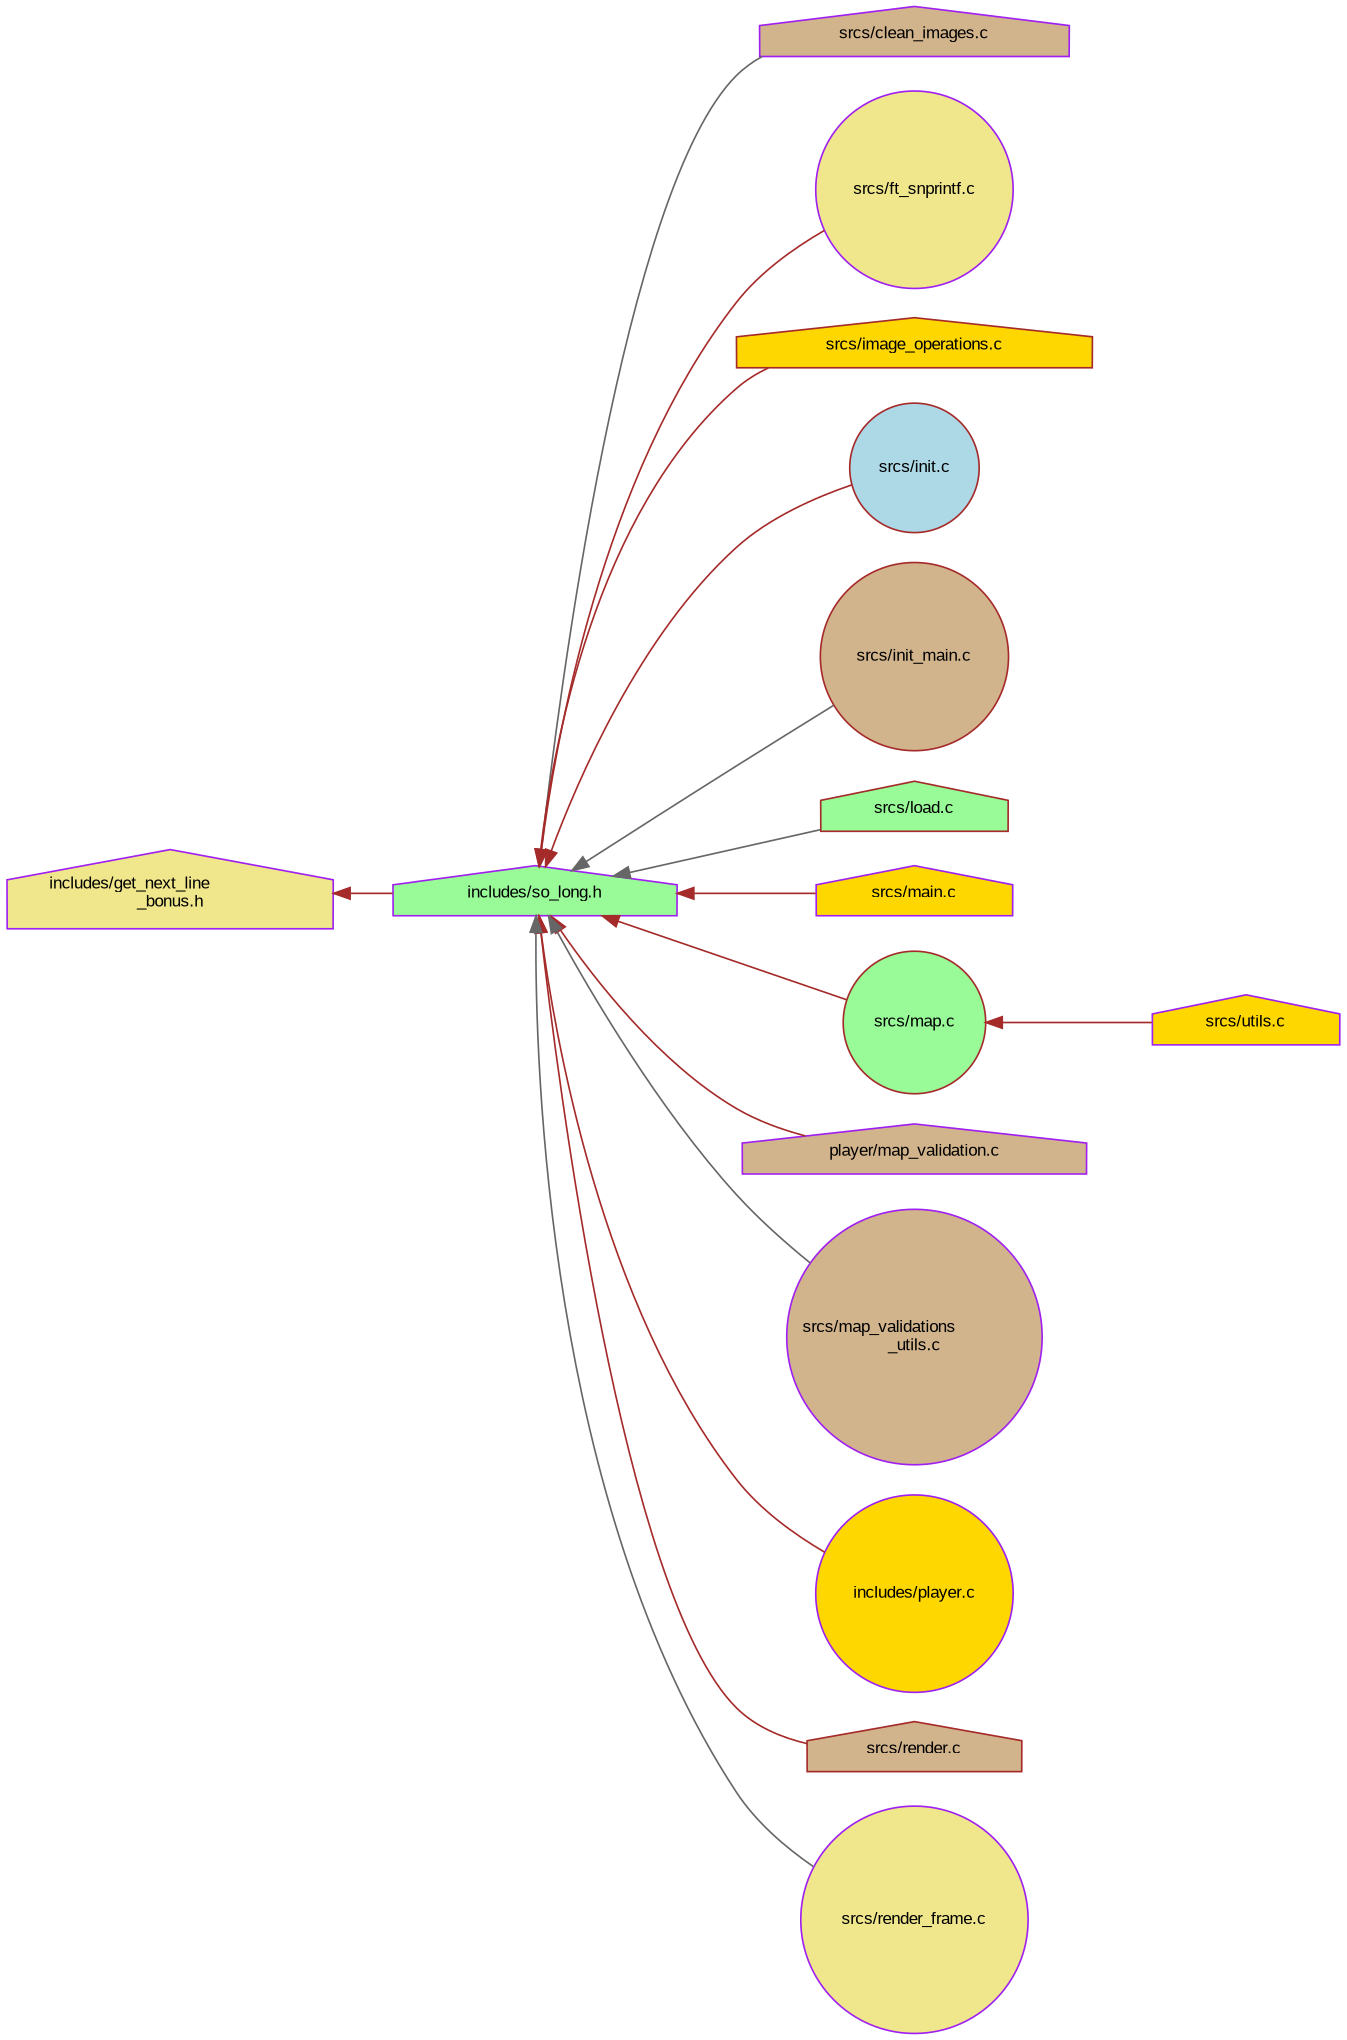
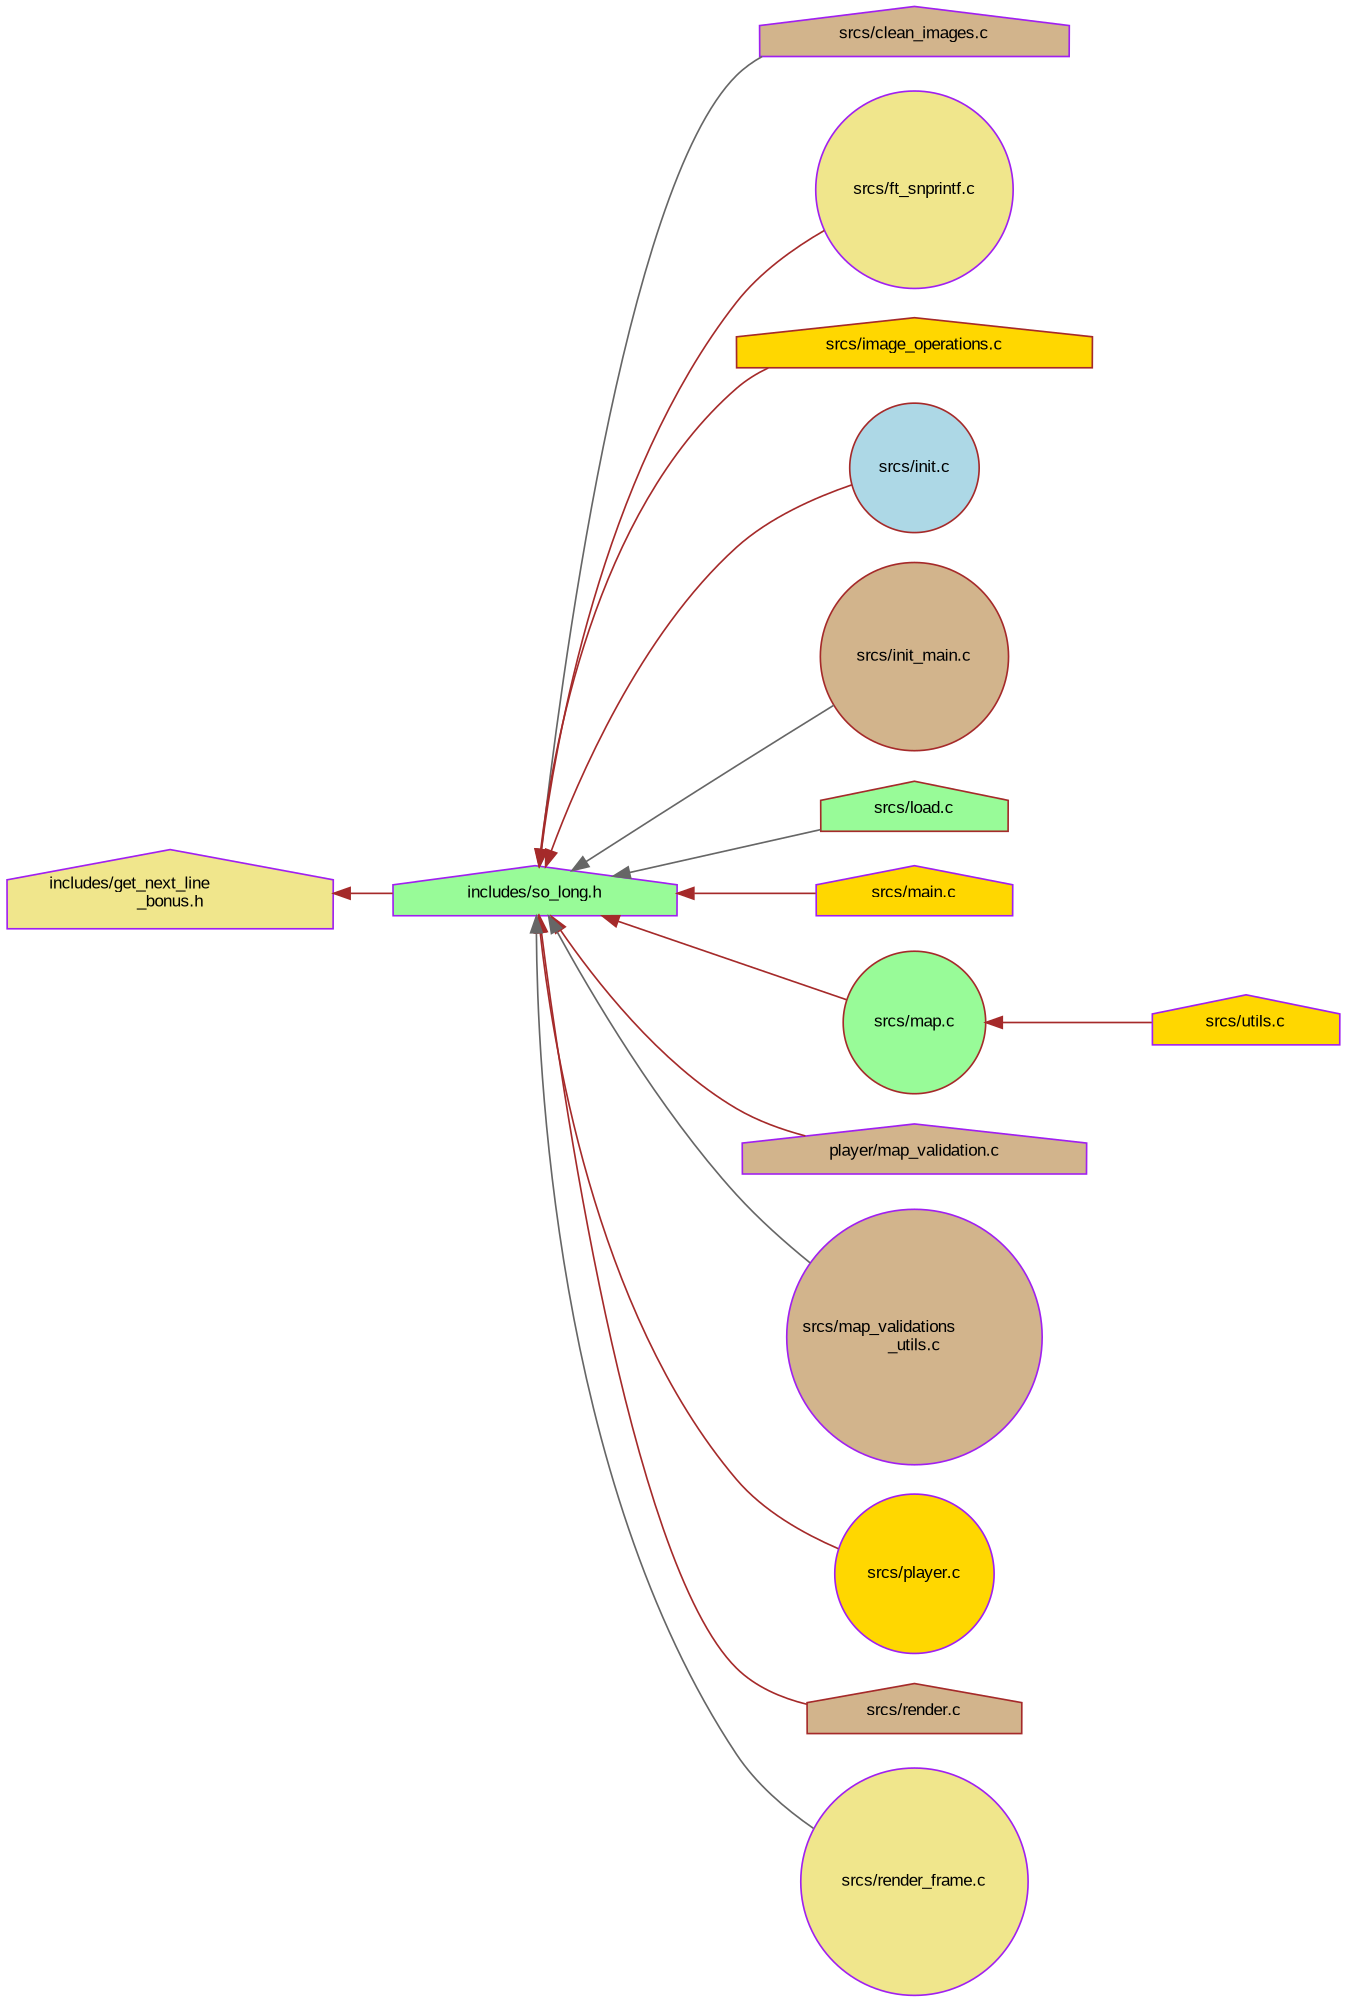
(914, 1594) -> (914, 1574)
